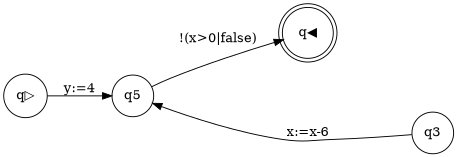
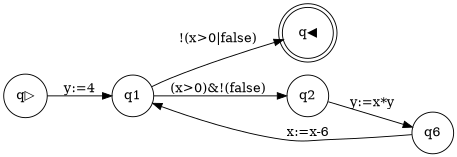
(133, 96) -> (133, 96)
none -> (308, 96)
(433, 133) -> (433, 133)
